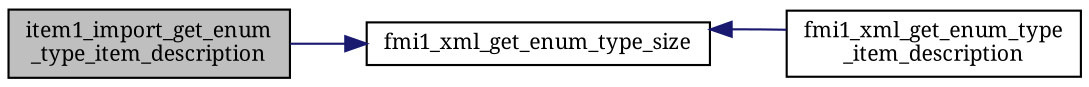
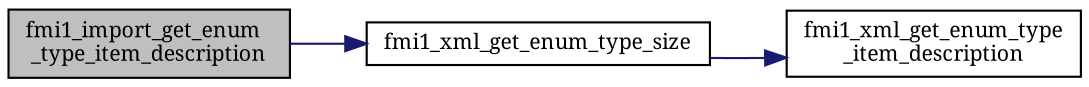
(759, 29) -> (738, 58)
(149, 44) -> (149, 44)
